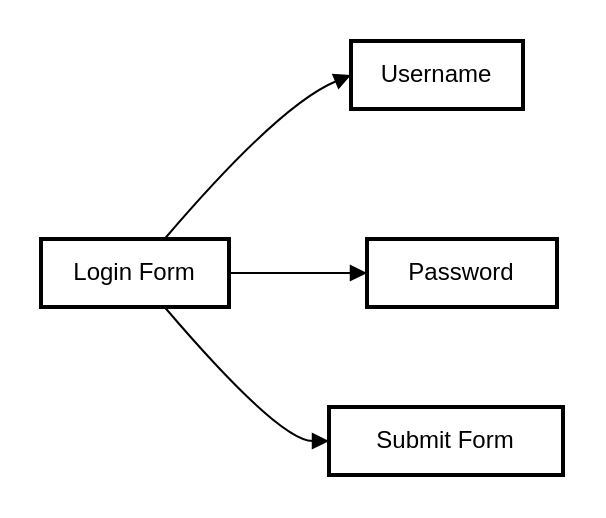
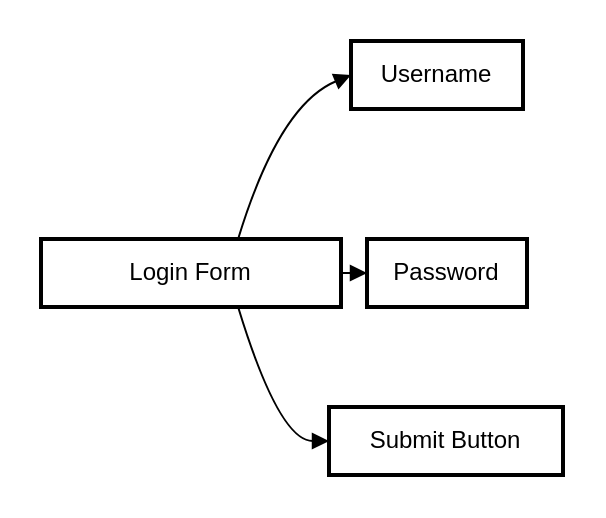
(135, 273) -> (191, 273)
(462, 273) -> (447, 273)
(446, 441) -> (446, 441)
